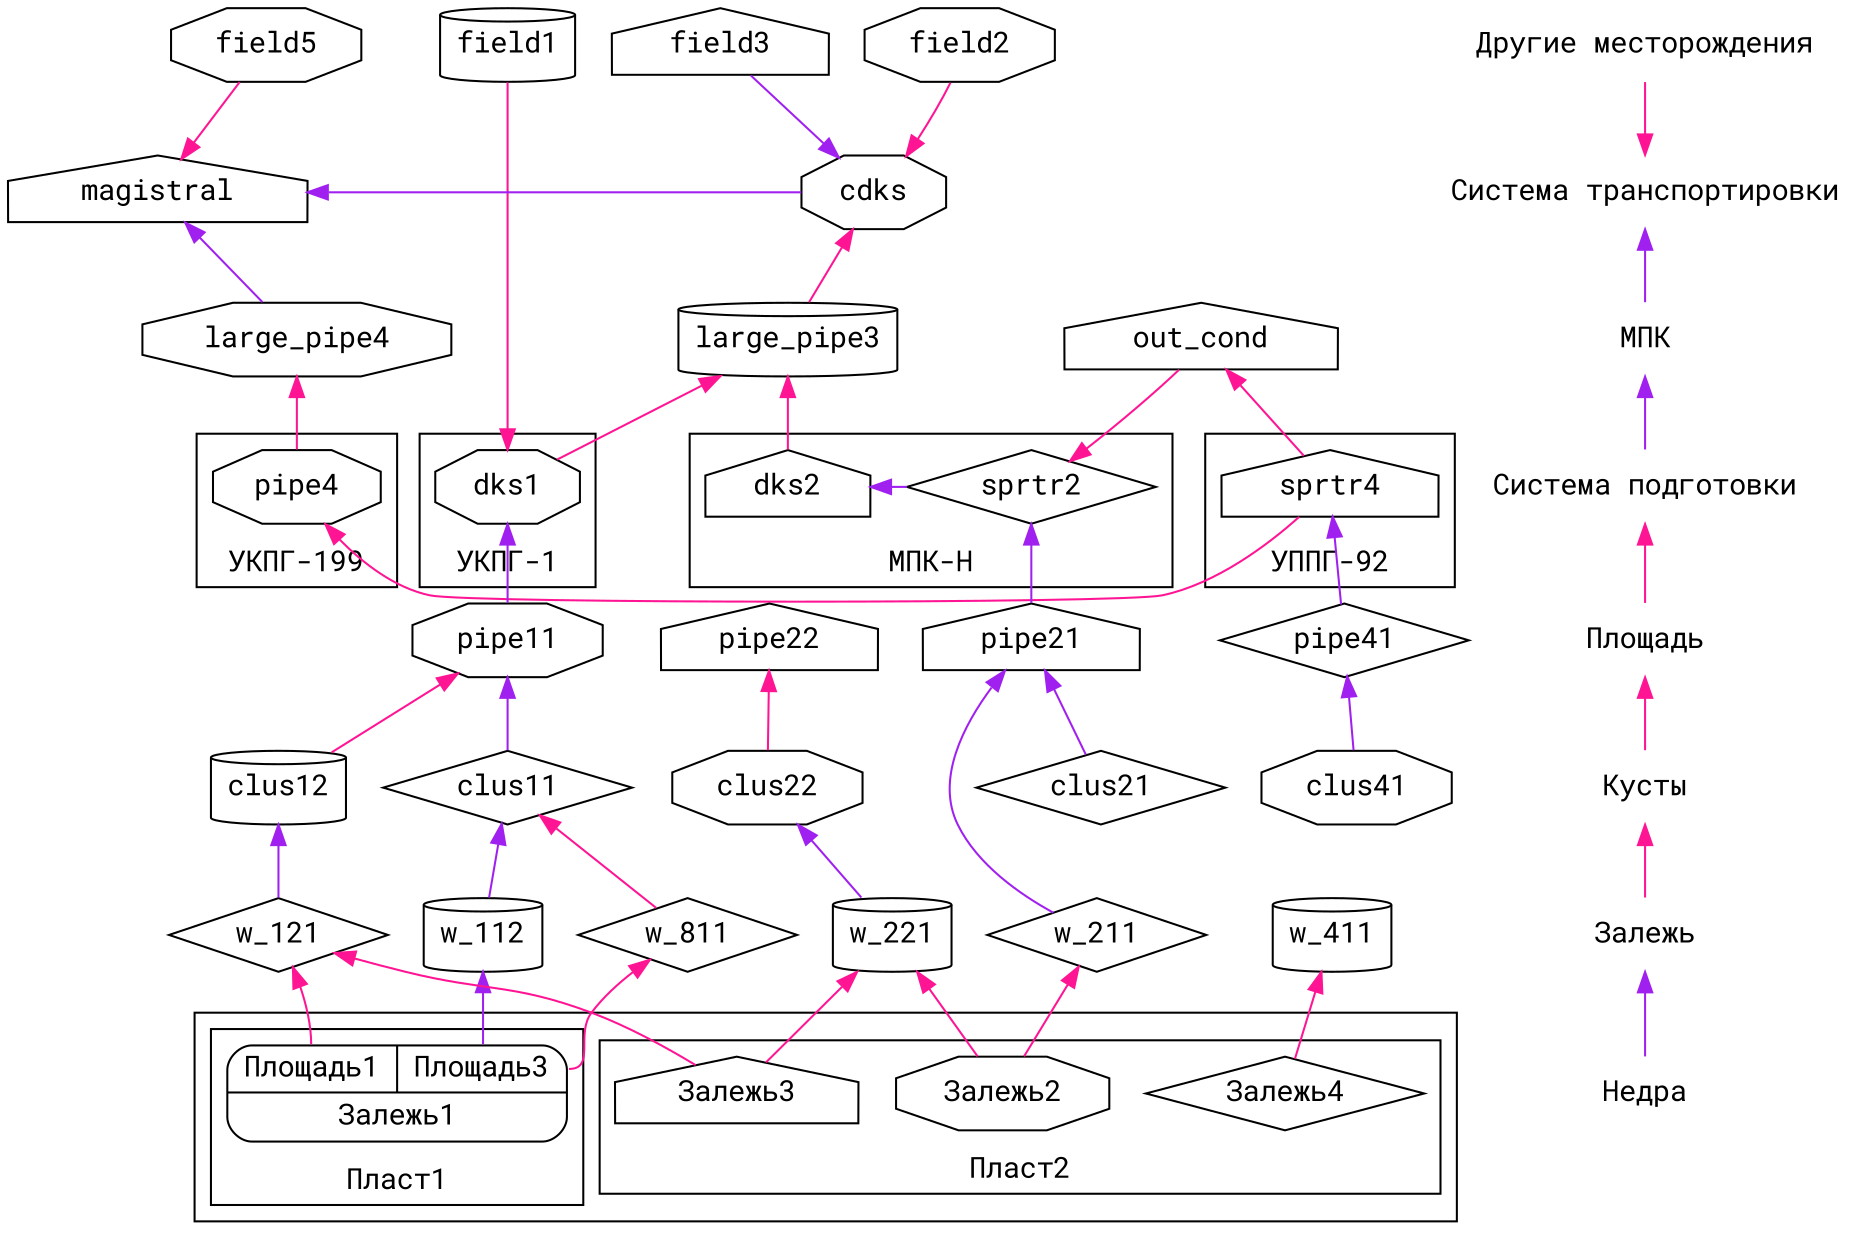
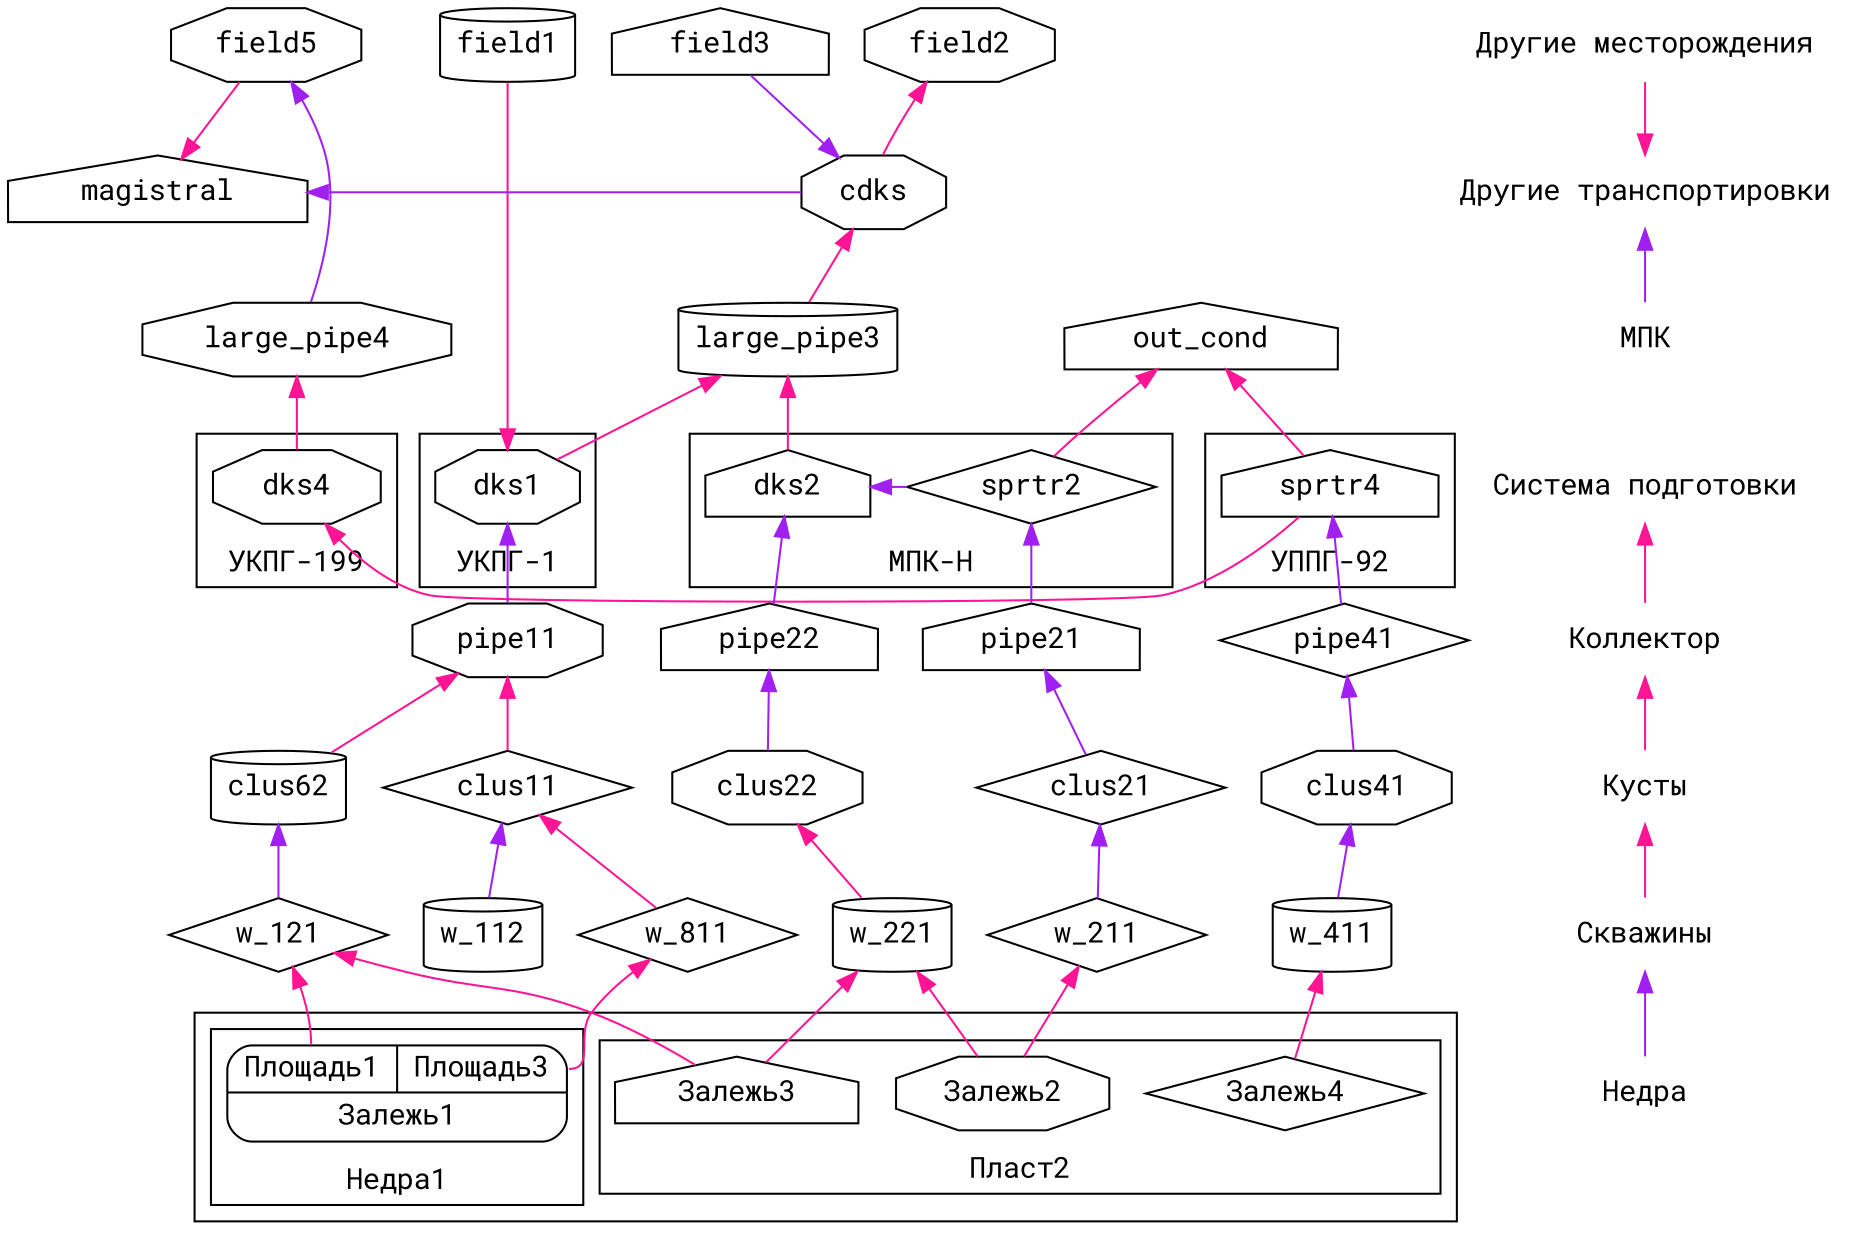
(935, 111) -> (898, 127)
(1645, 192) -> (1645, 192)
(231, 270) -> (330, 205)
(1134, 410) -> (1096, 418)
(1645, 423) -> none
(297, 487) -> (297, 487)
none -> (778, 571)
(1645, 640) -> (1645, 640)
(768, 721) -> (768, 721)
(508, 724) -> (508, 724)
(278, 788) -> (278, 788)
(955, 817) -> (1099, 872)
(837, 869) -> (837, 869)
none -> (1343, 871)
(1645, 935) -> (1645, 935)
(483, 1018) -> none
(397, 1181) -> (397, 1181)
